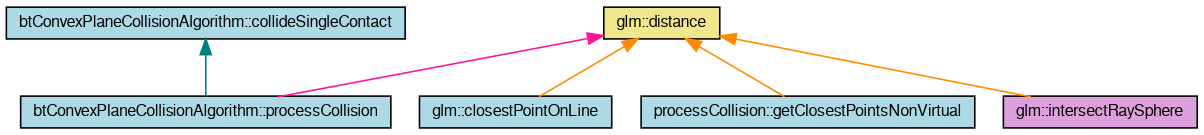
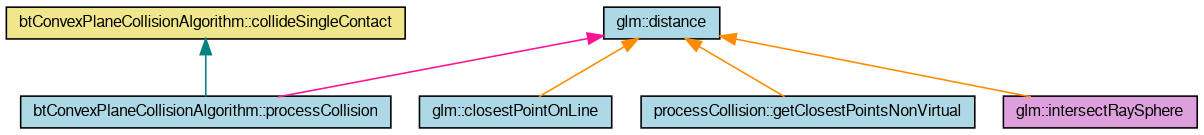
(206, 23) -> (206, 23)
(662, 23) -> (662, 23)
